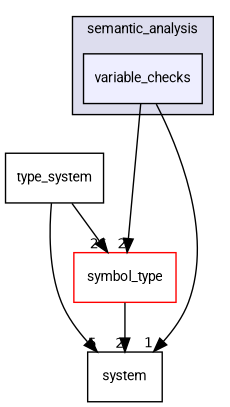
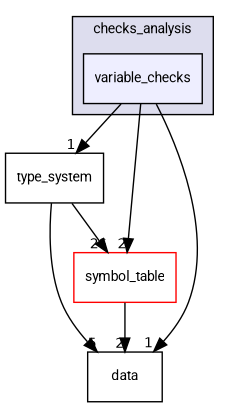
(143, 30) -> (143, 30)
none -> (103, 123)
(125, 277) -> (125, 277)
(125, 377) -> (125, 377)
